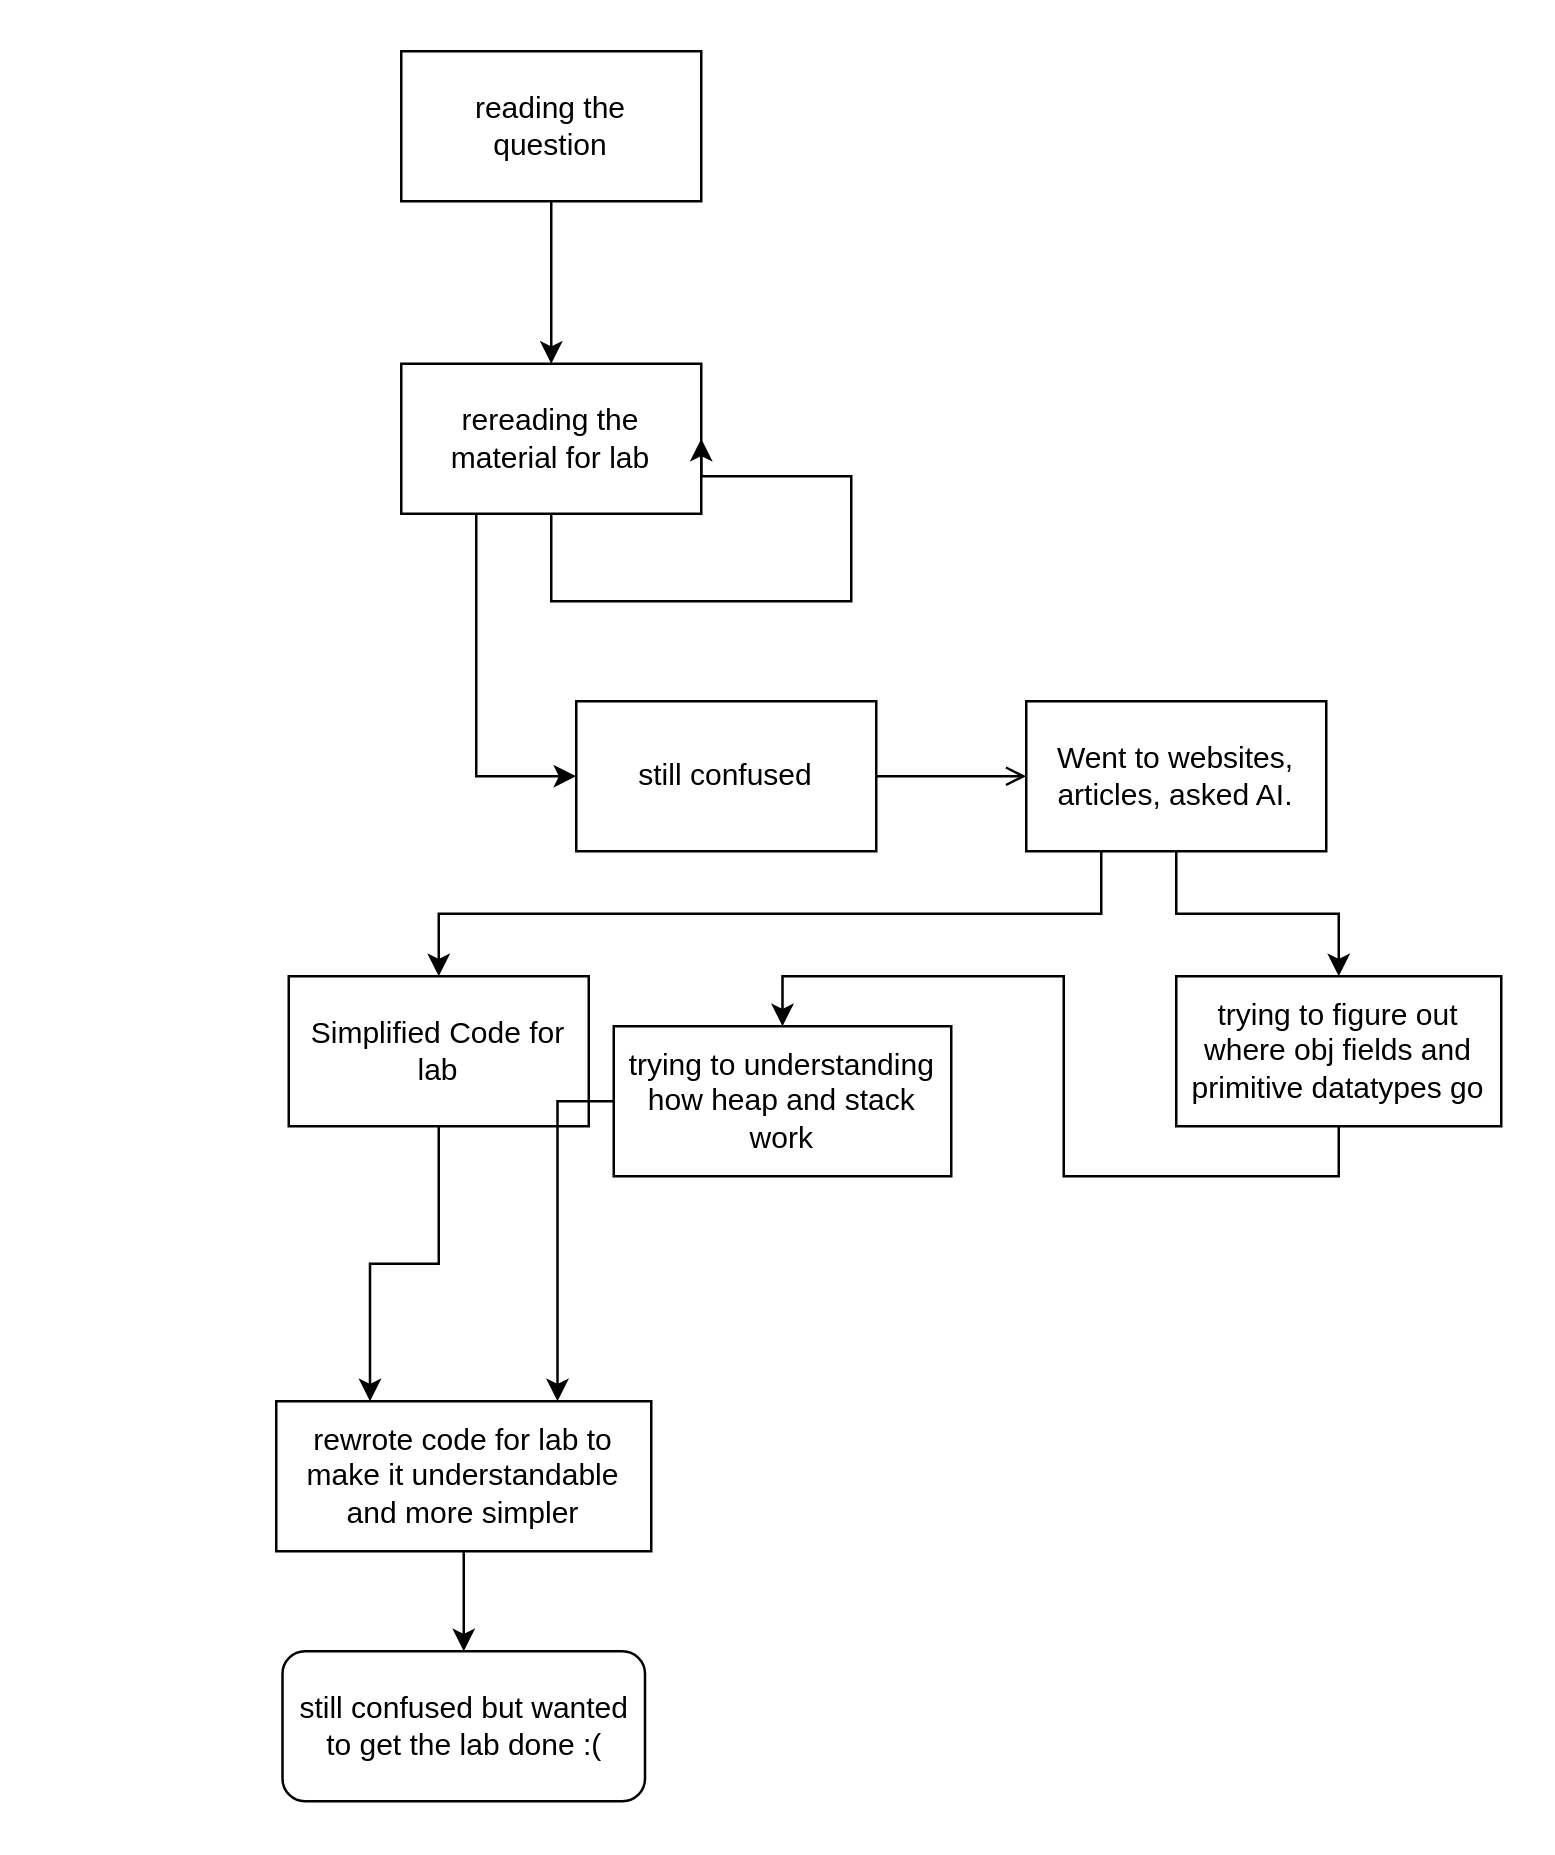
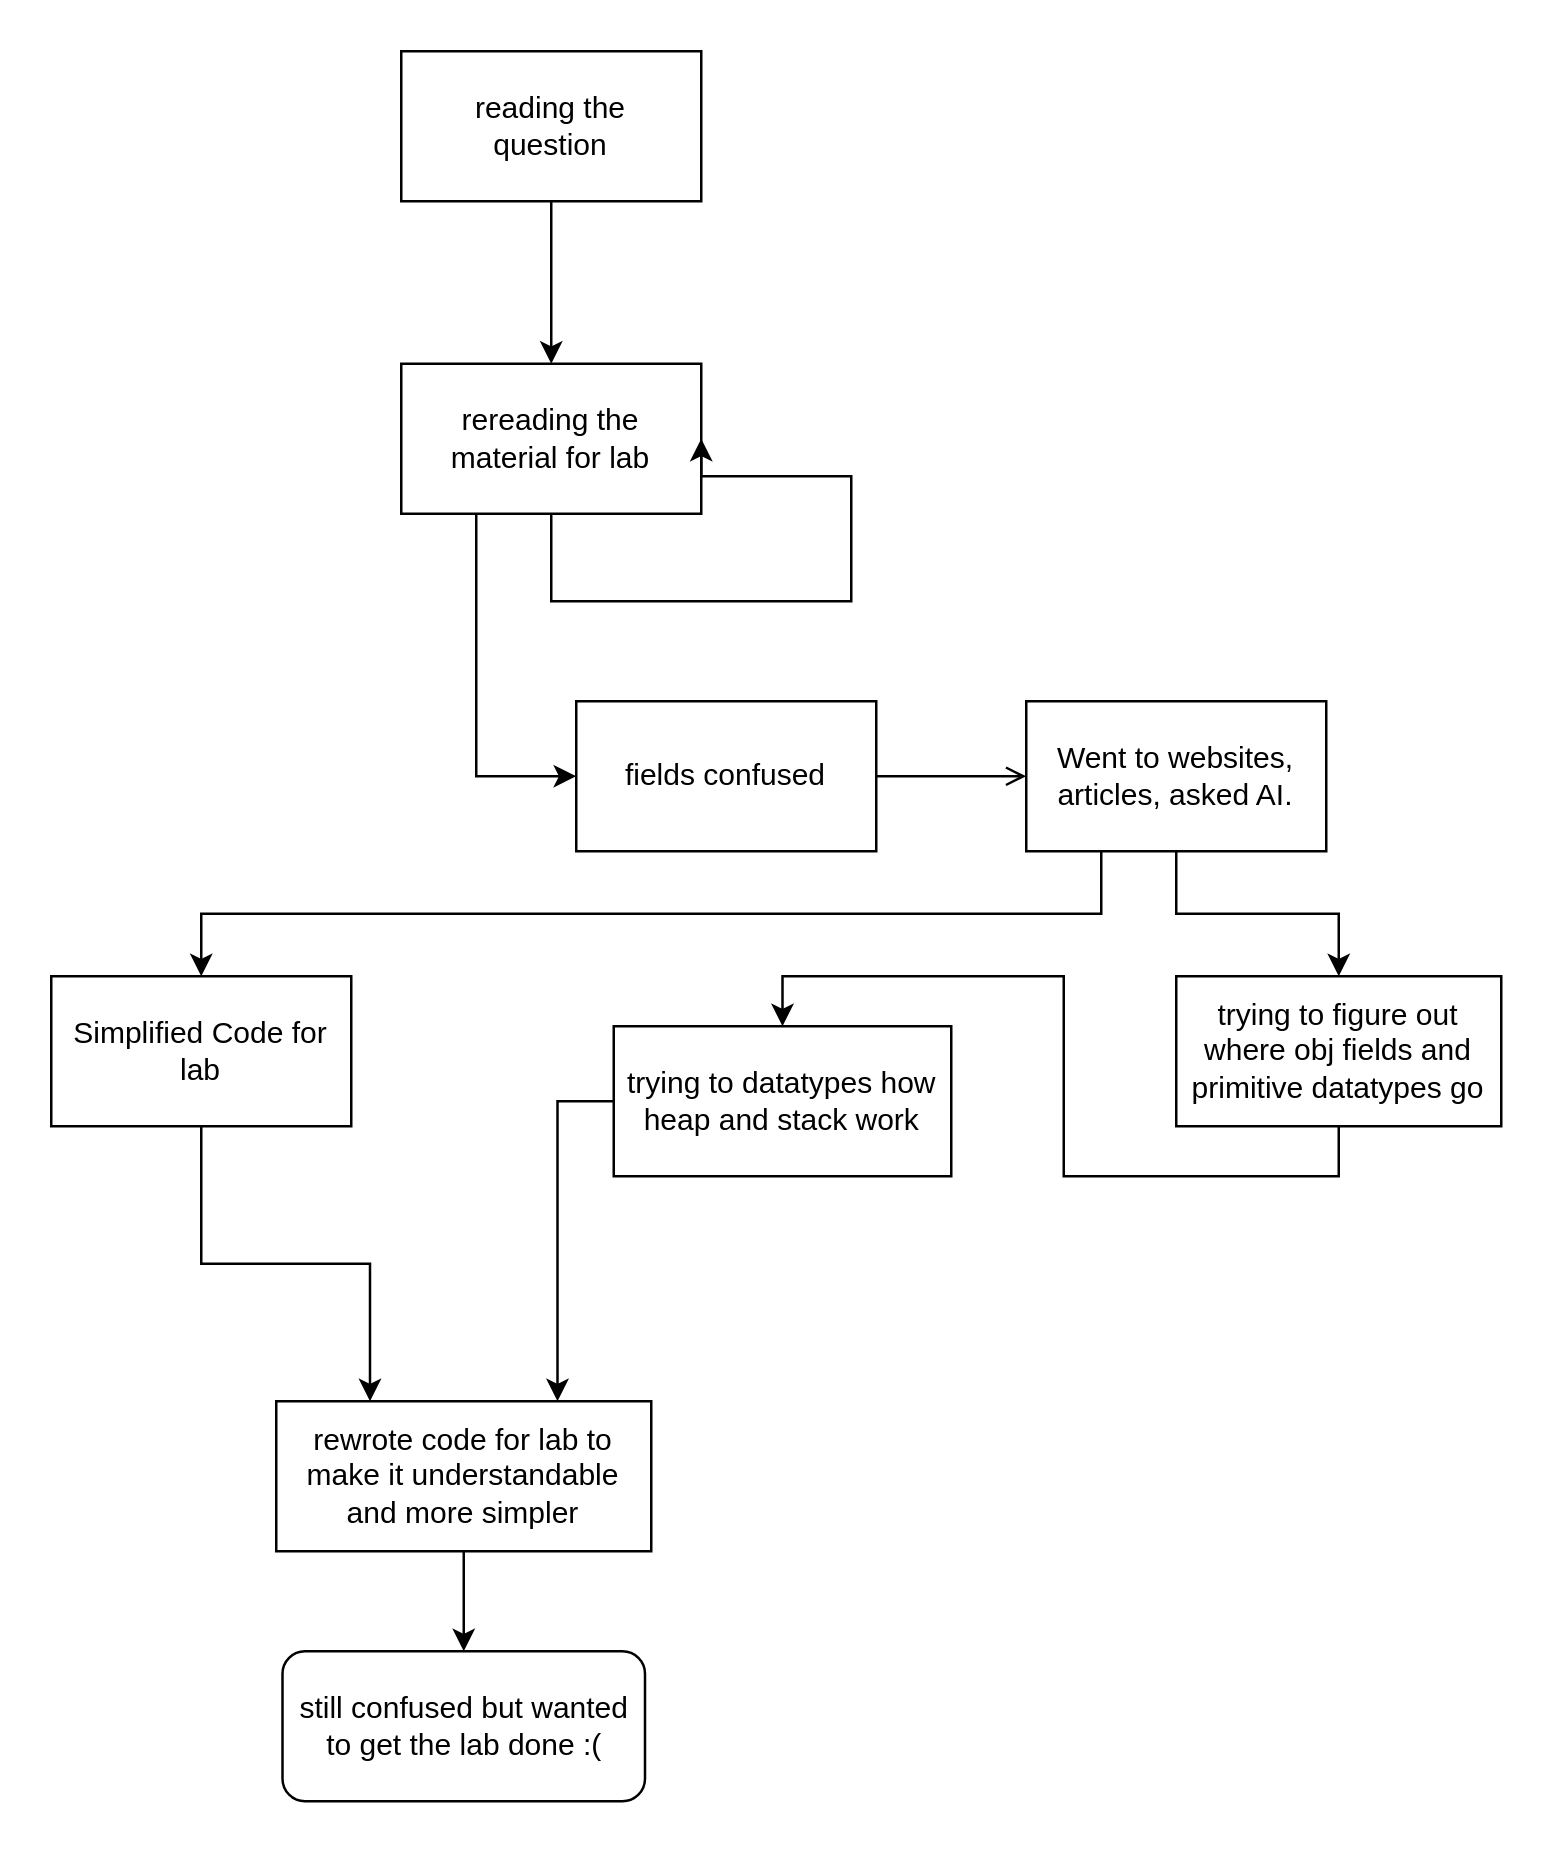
(726, 776) -> (726, 776)
(439, 1051) -> (201, 1051)
(783, 1101) -> (783, 1101)
